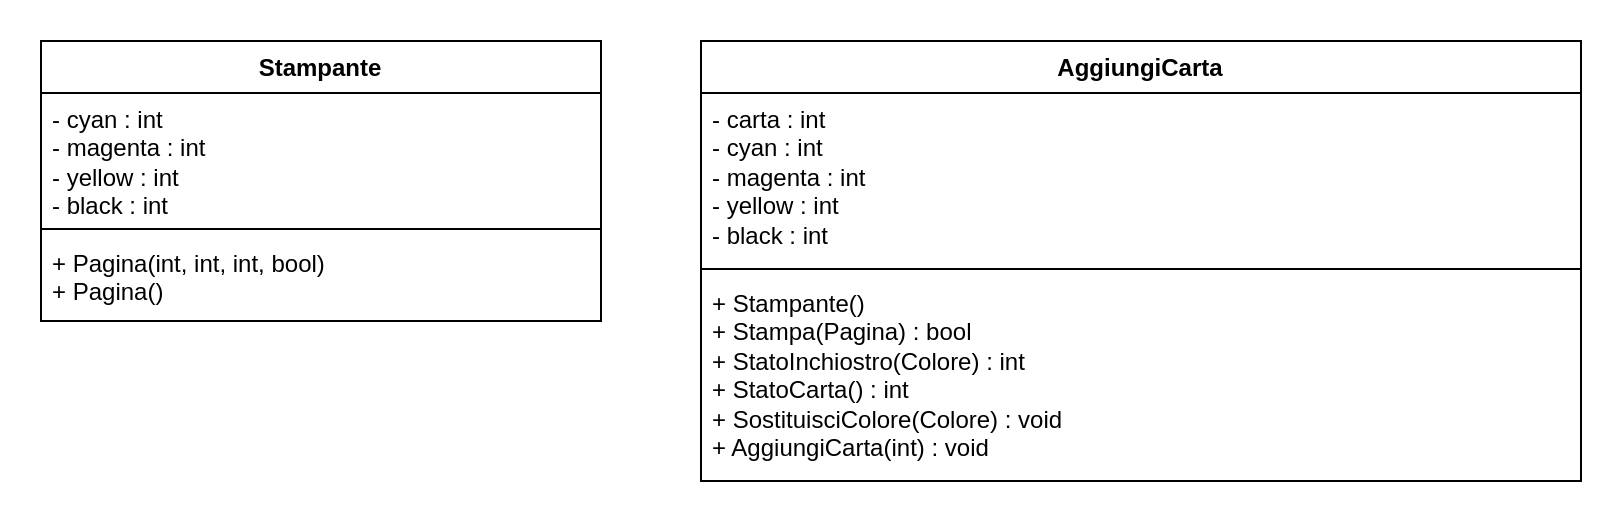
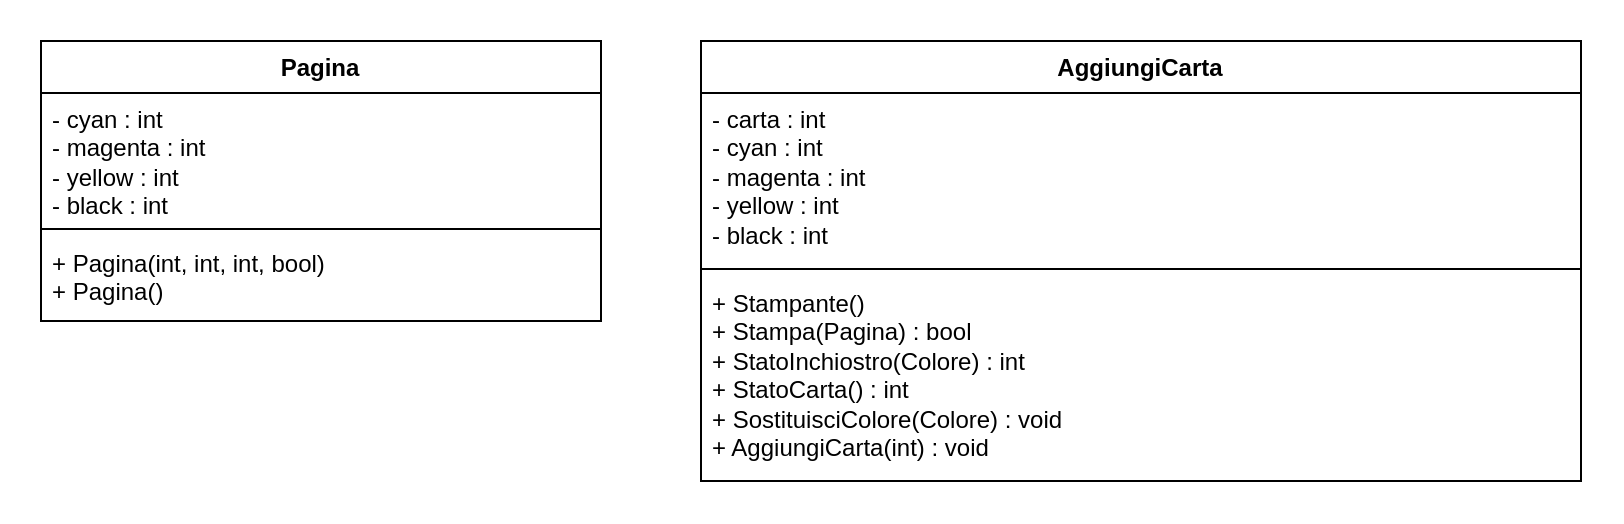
(321, 69) -> (321, 69)
